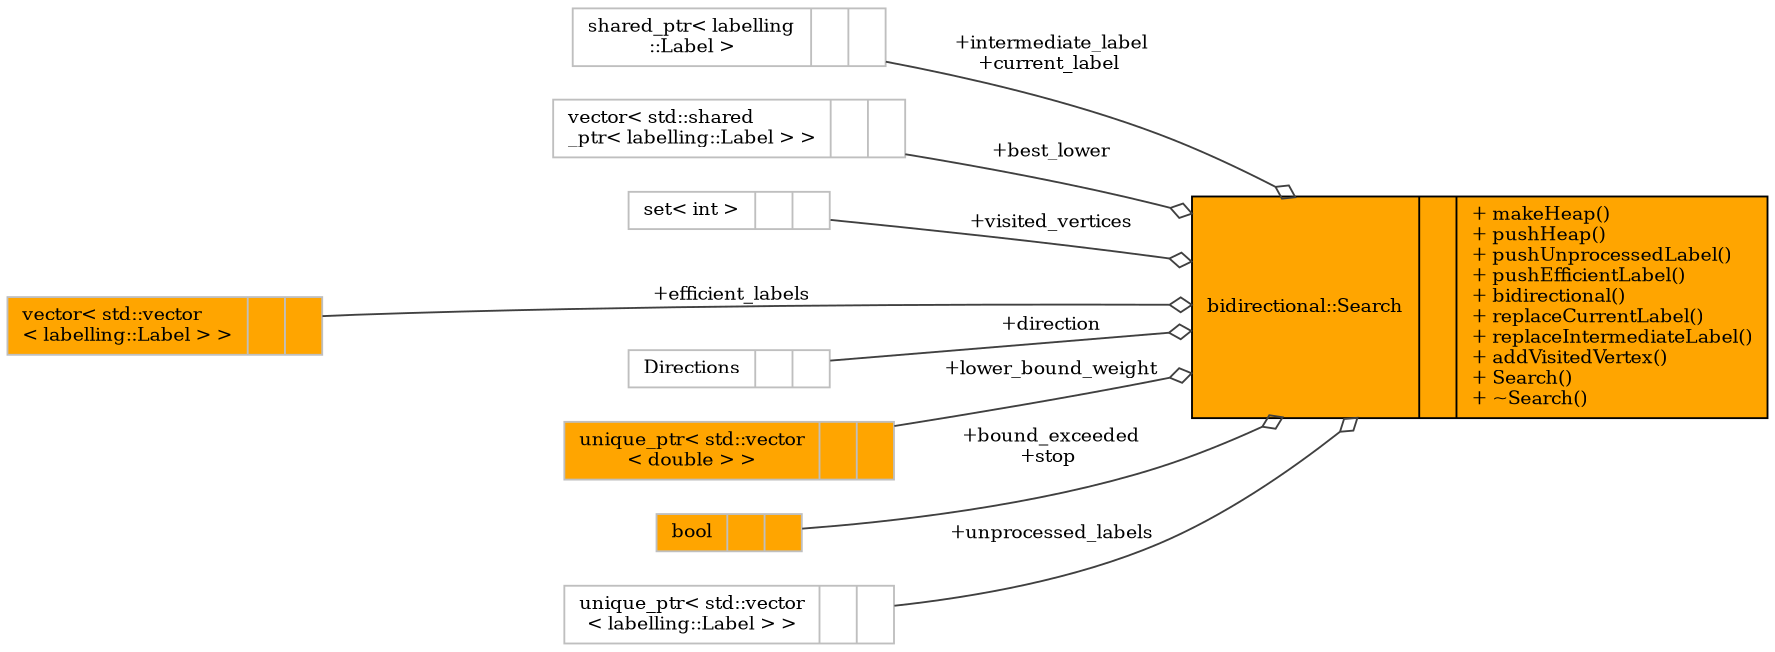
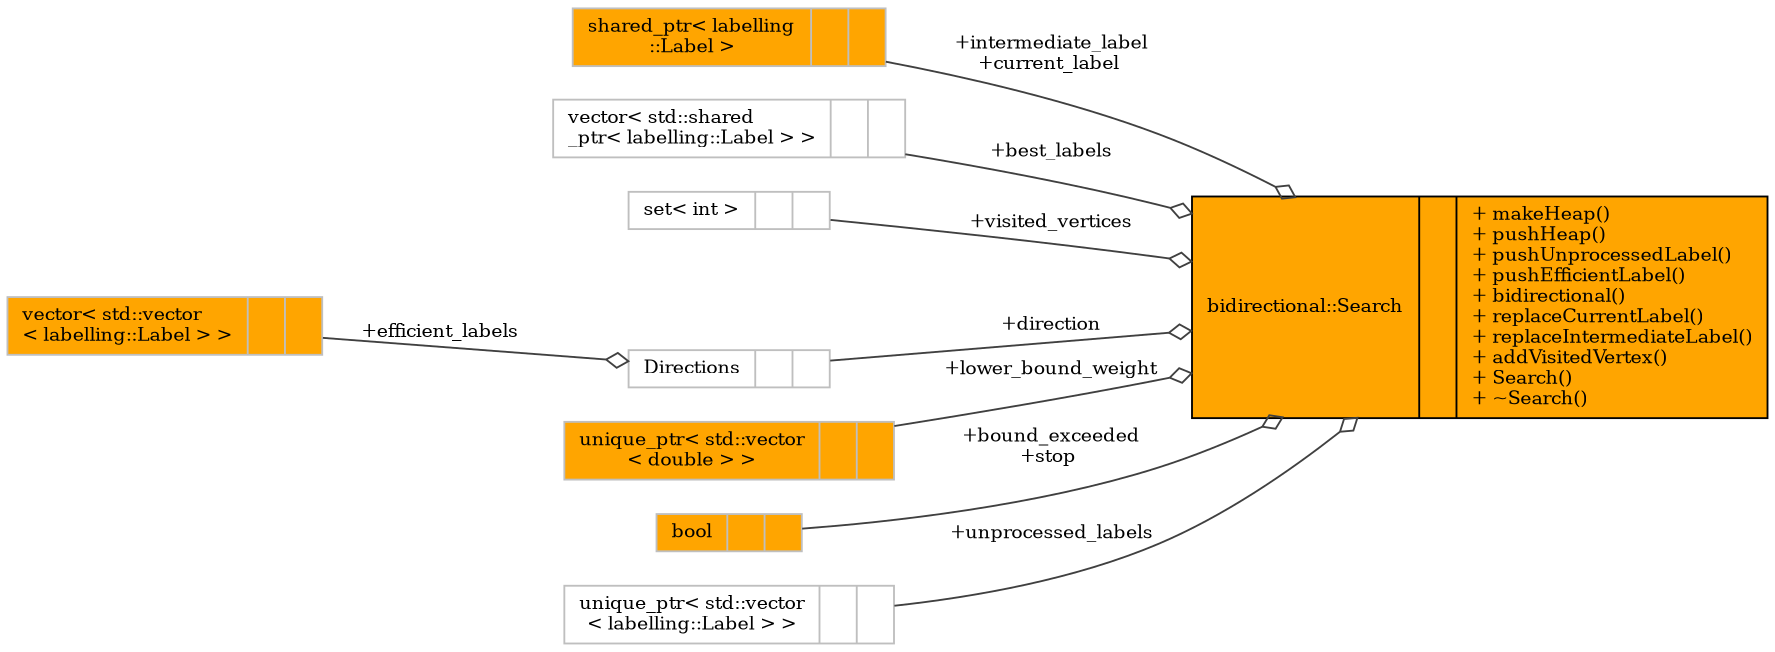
(729, 37) -> (729, 37)
(1049, 152) -> (1049, 152)
(746, 306) -> (464, 349)
